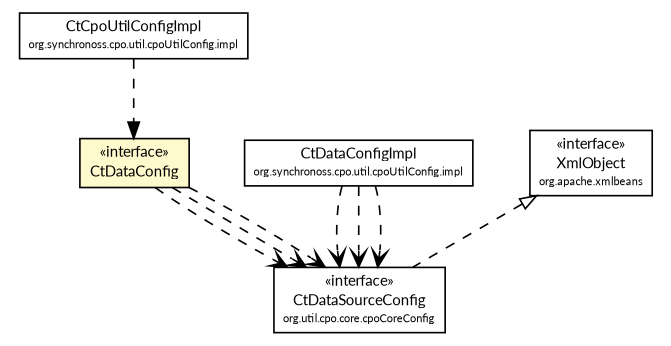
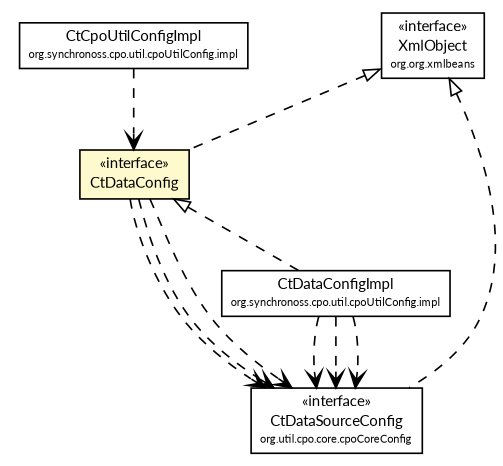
(134, 91) -> (134, 101)
none -> (277, 113)
(591, 182) -> (433, 64)
none -> (243, 239)
